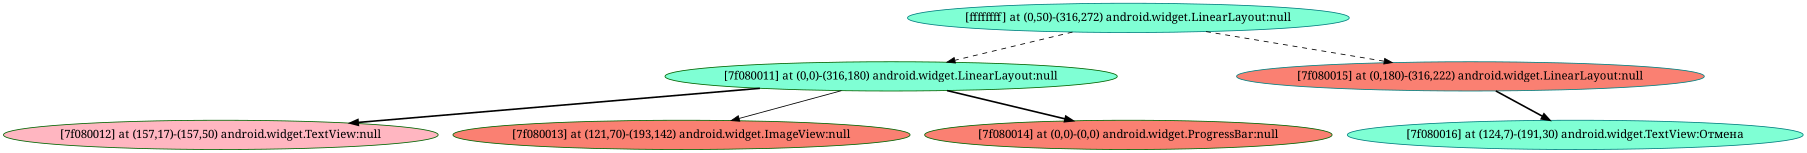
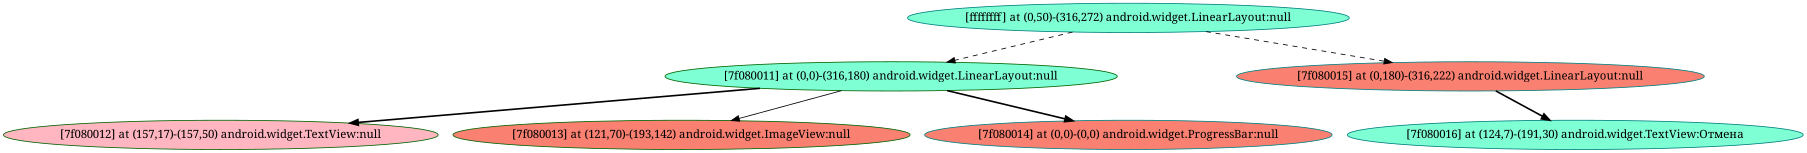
(1128, 135) -> (1128, 135)
